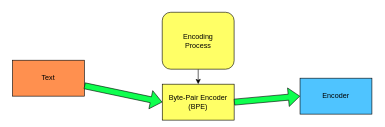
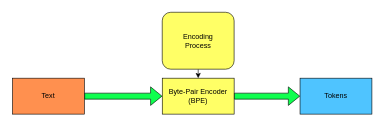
(48, 78) -> (48, 96)
(336, 96) -> (336, 96)
(198, 102) -> (198, 96)
